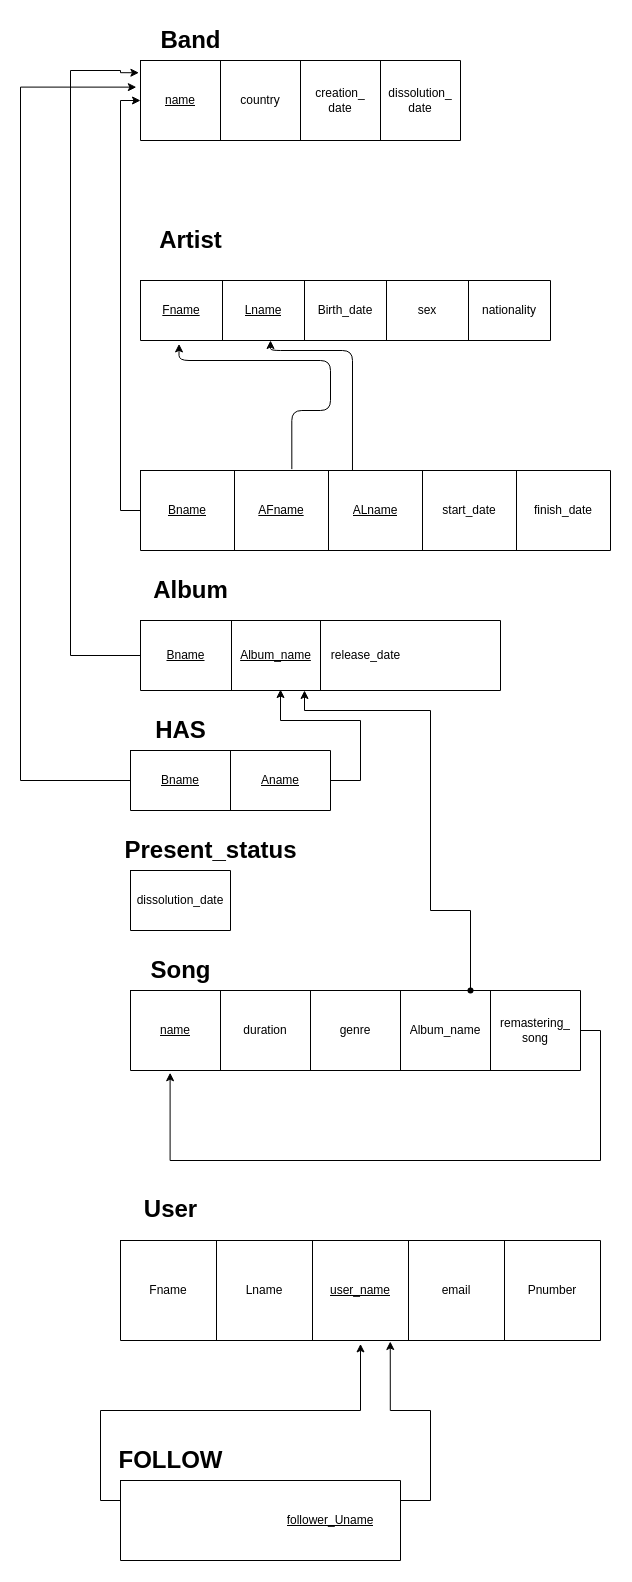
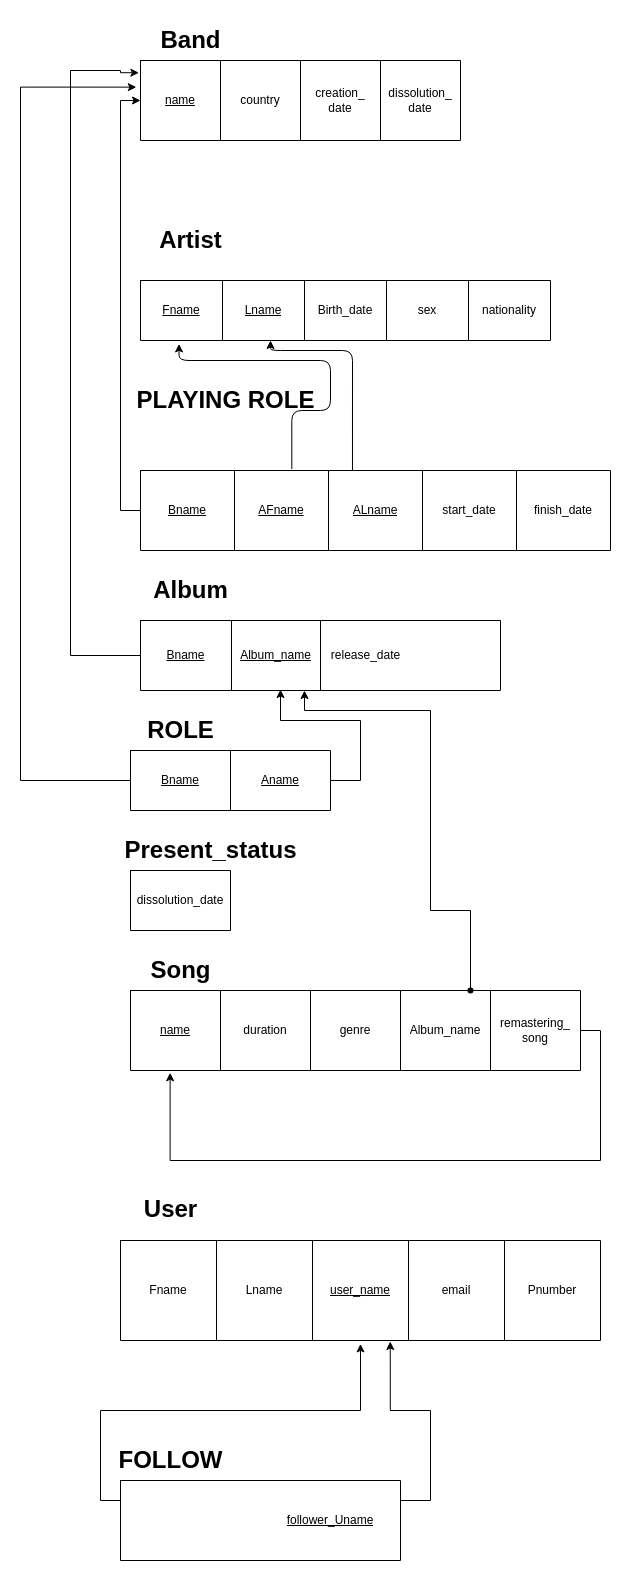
none -> (226, 401)
(181, 731) -> (181, 731)
